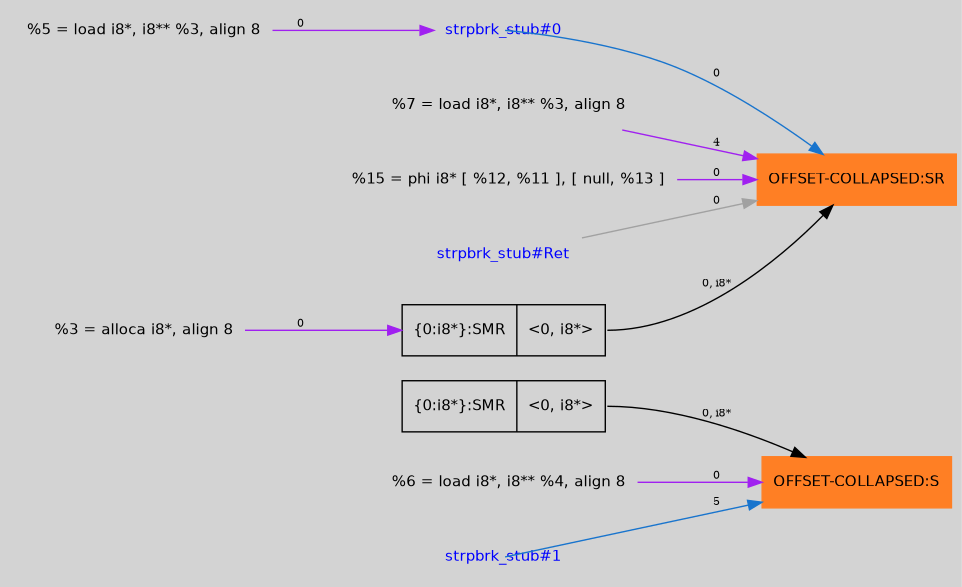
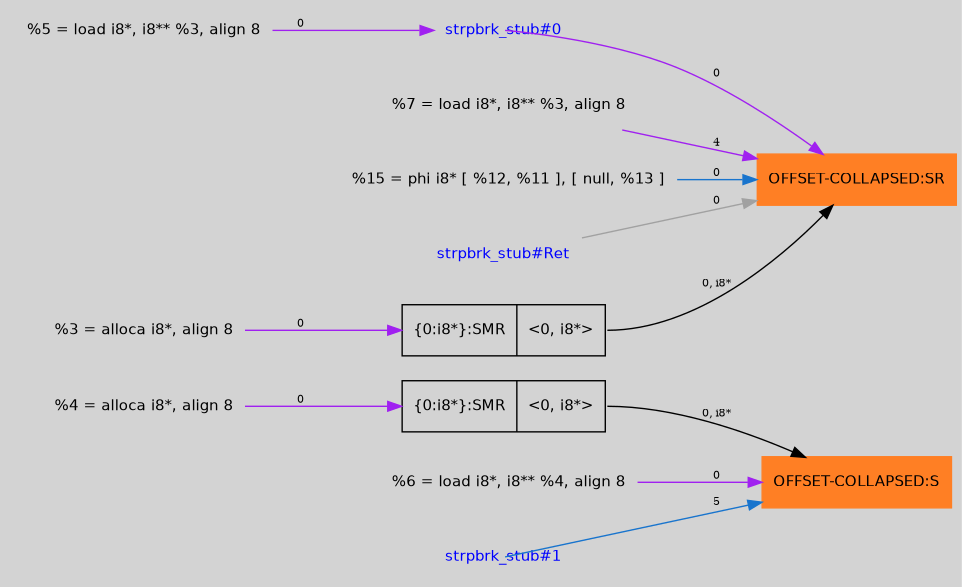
(667, 64) -> (667, 64)
(710, 180) -> (710, 180)
none -> (139, 406)
